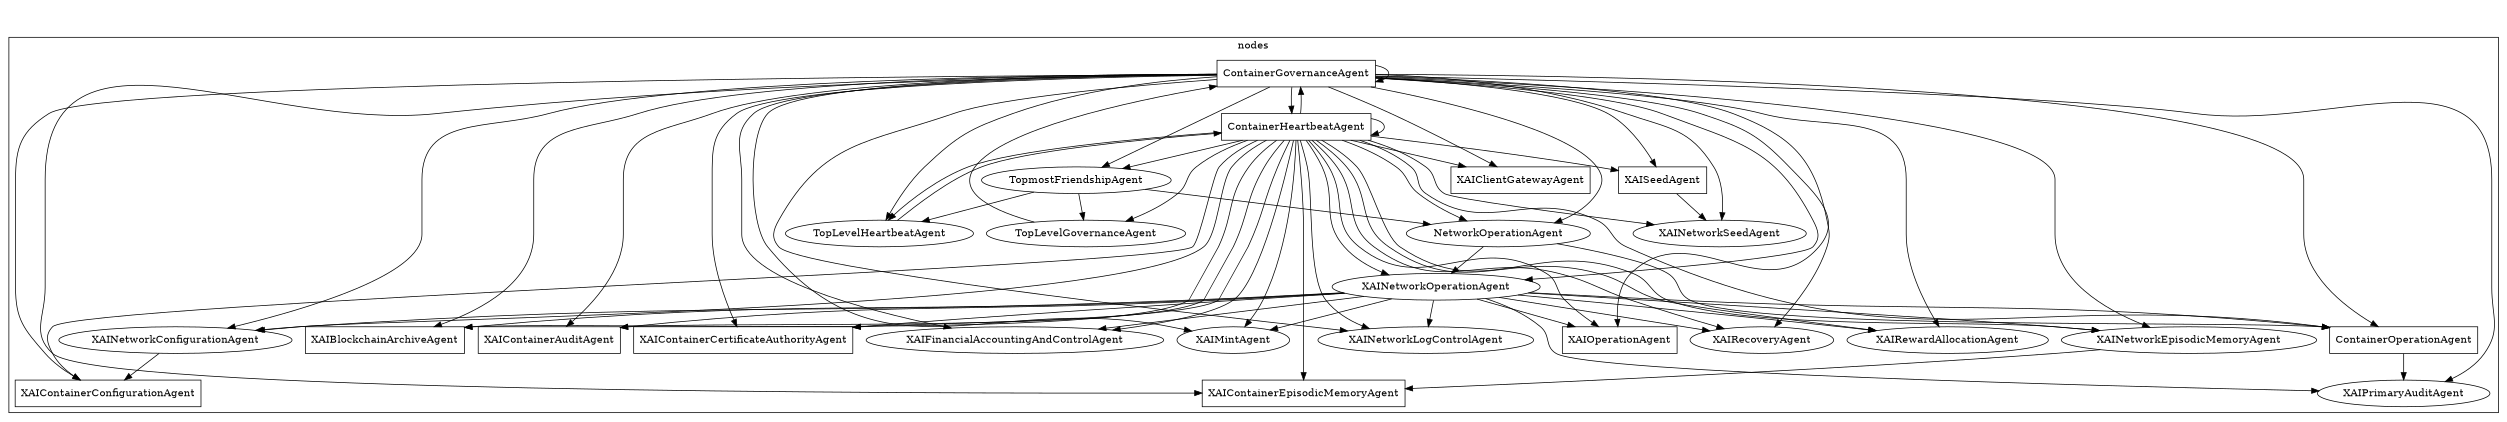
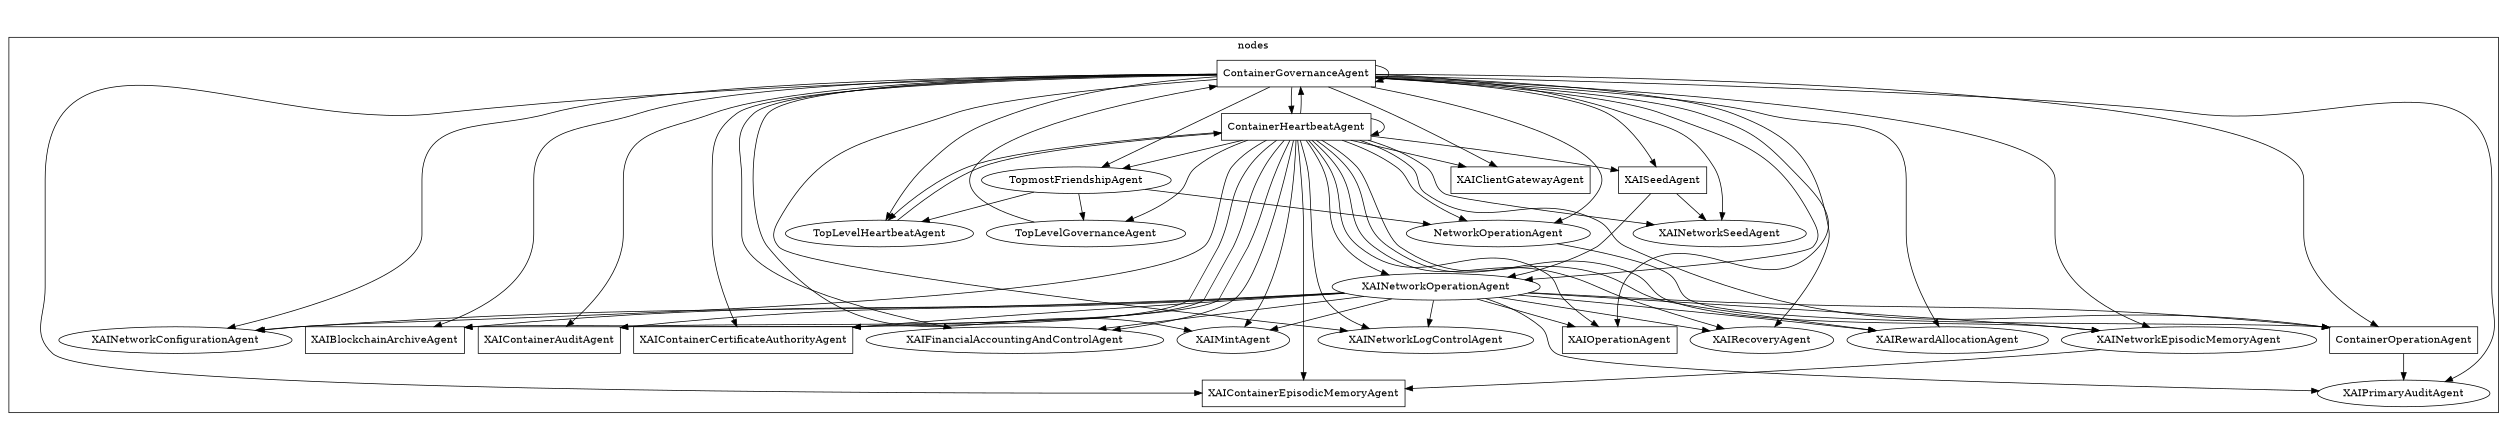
(1473, 255) -> (1599, 245)
(108, 393) -> none
